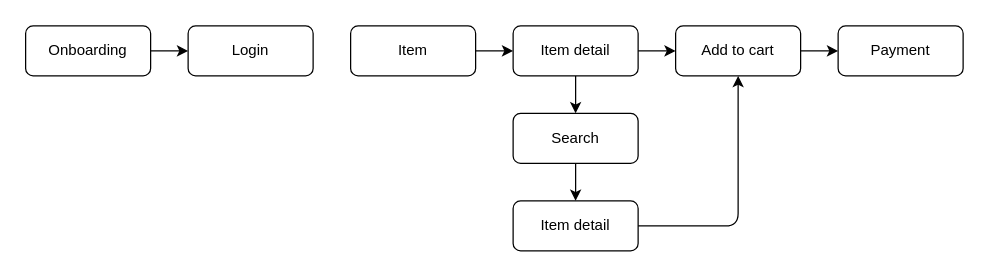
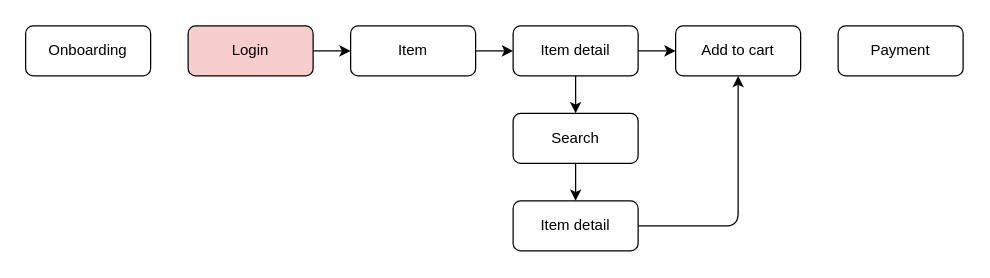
(165, 51) -> none
(251, 51) -> (251, 51)
none -> (327, 51)
(815, 51) -> none
